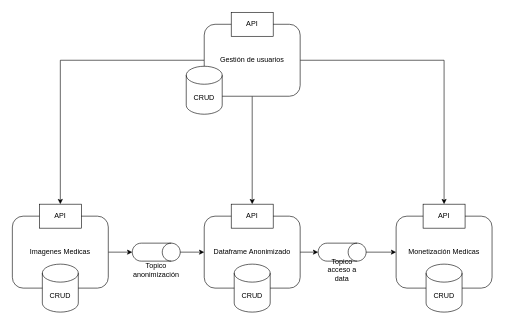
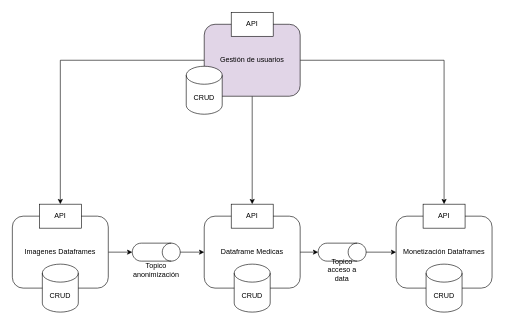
(252, 60) -> (252, 60)
(60, 252) -> (60, 252)
(252, 252) -> (252, 252)
(444, 252) -> (444, 252)
